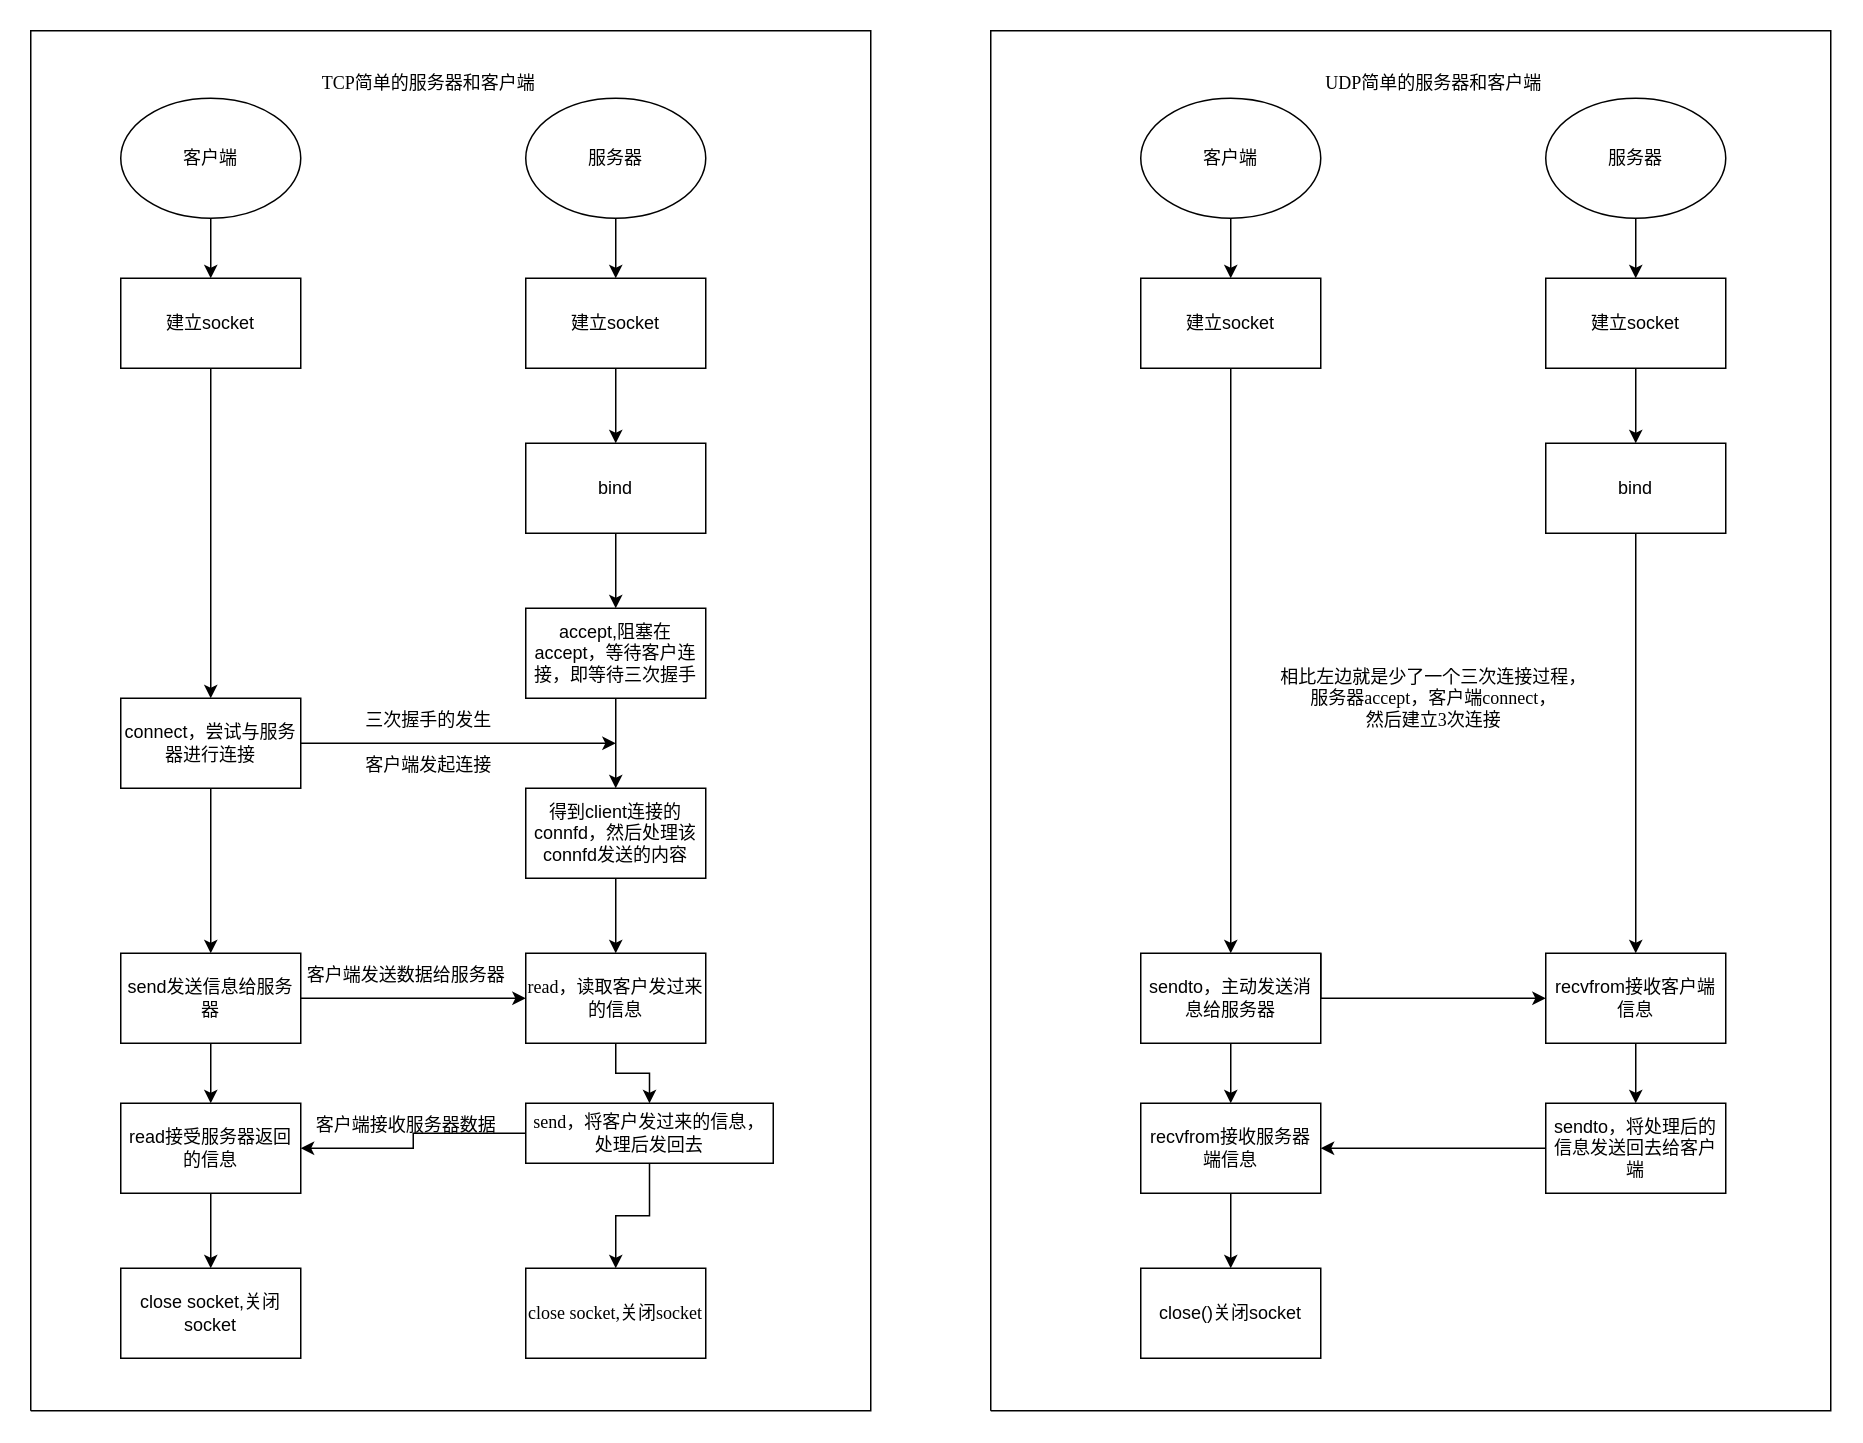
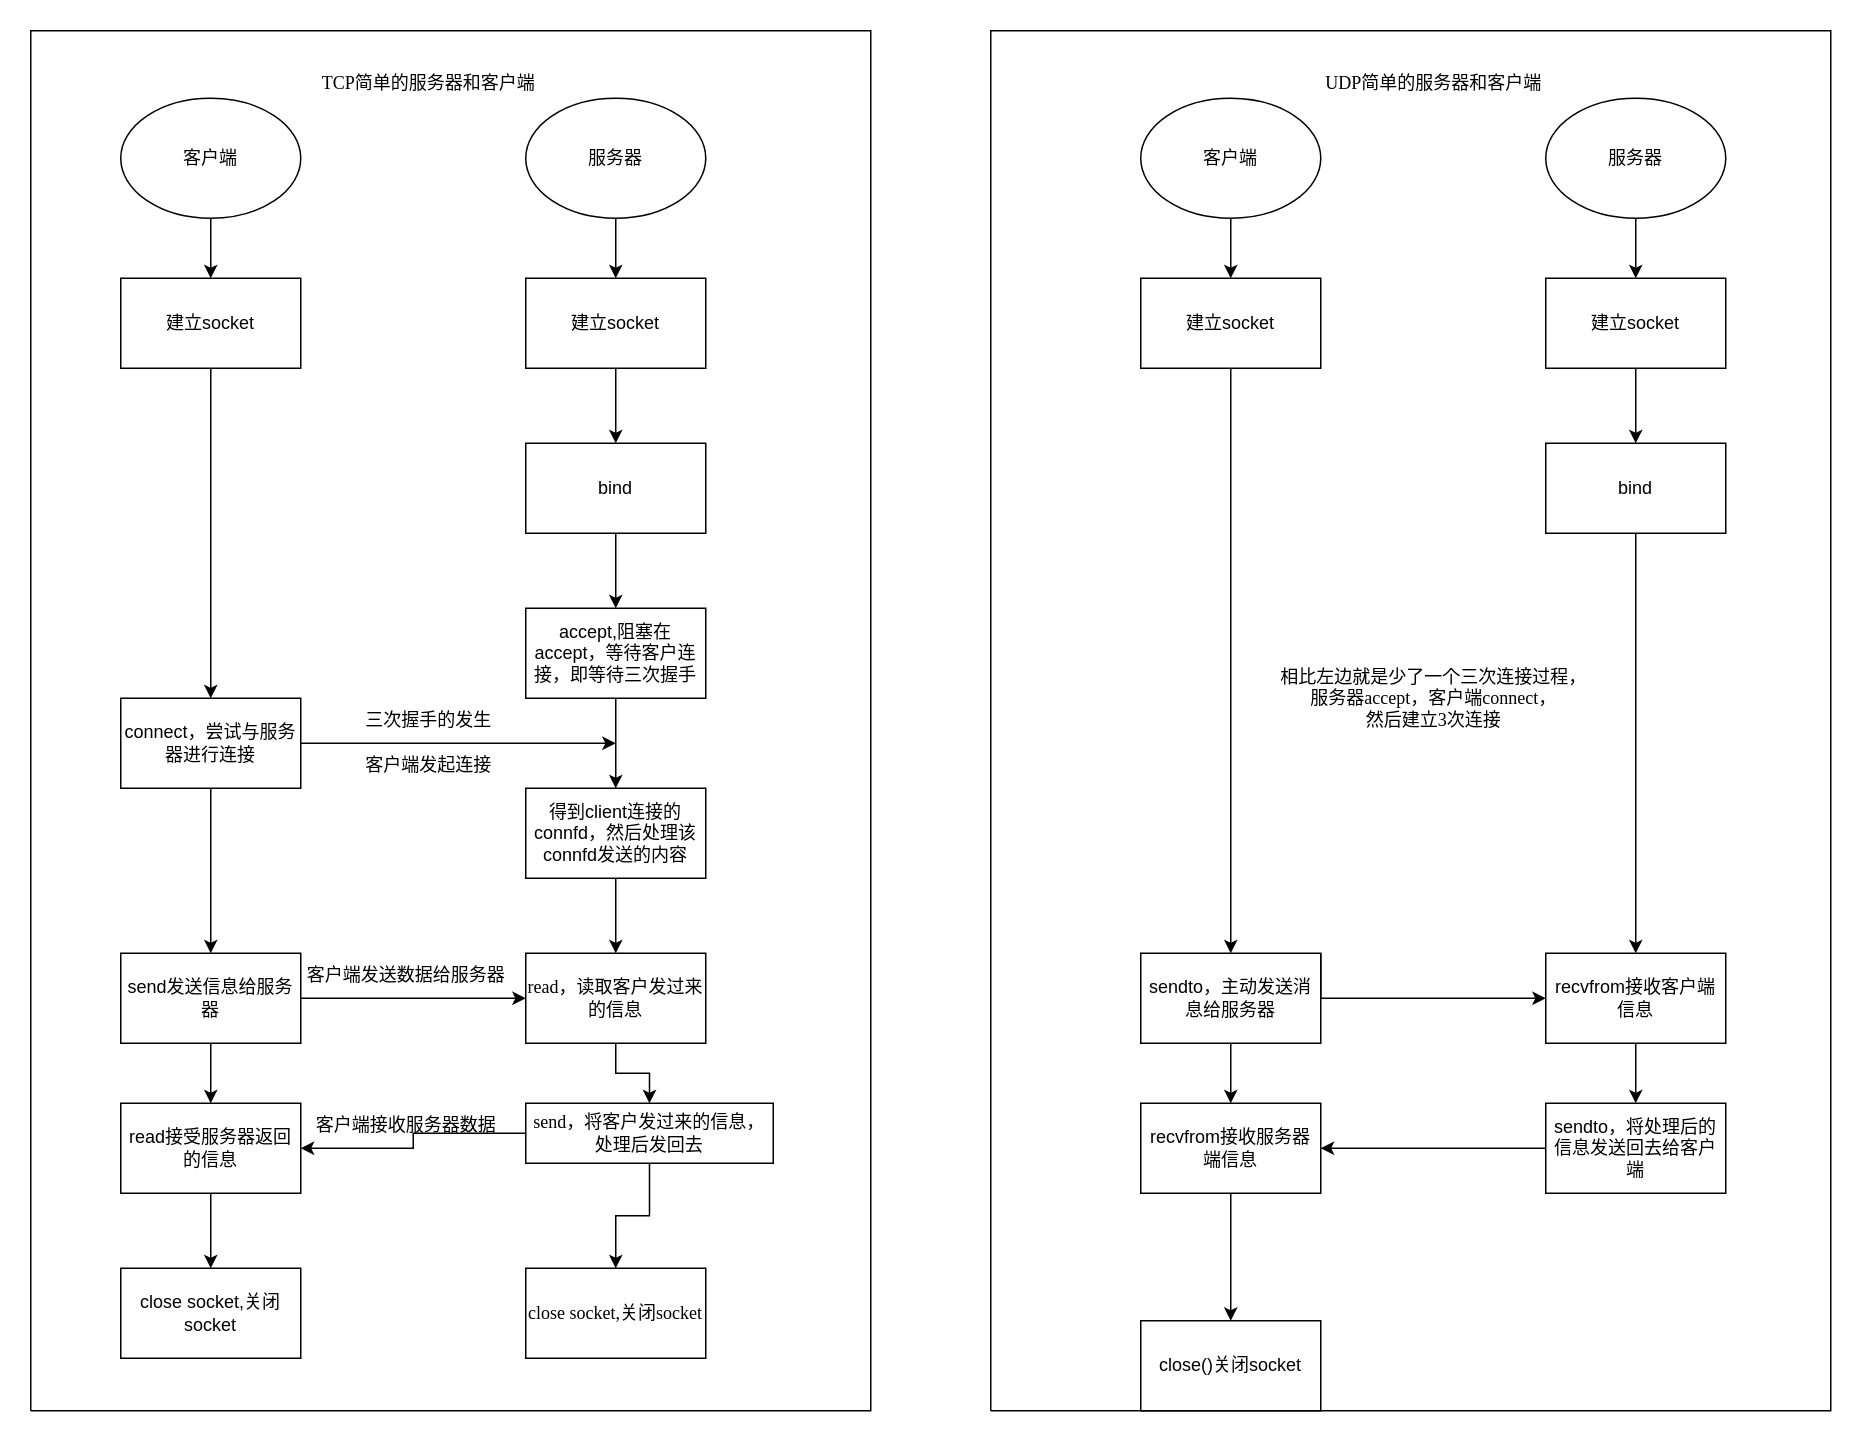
(1231, 1313) -> (1231, 1366)
